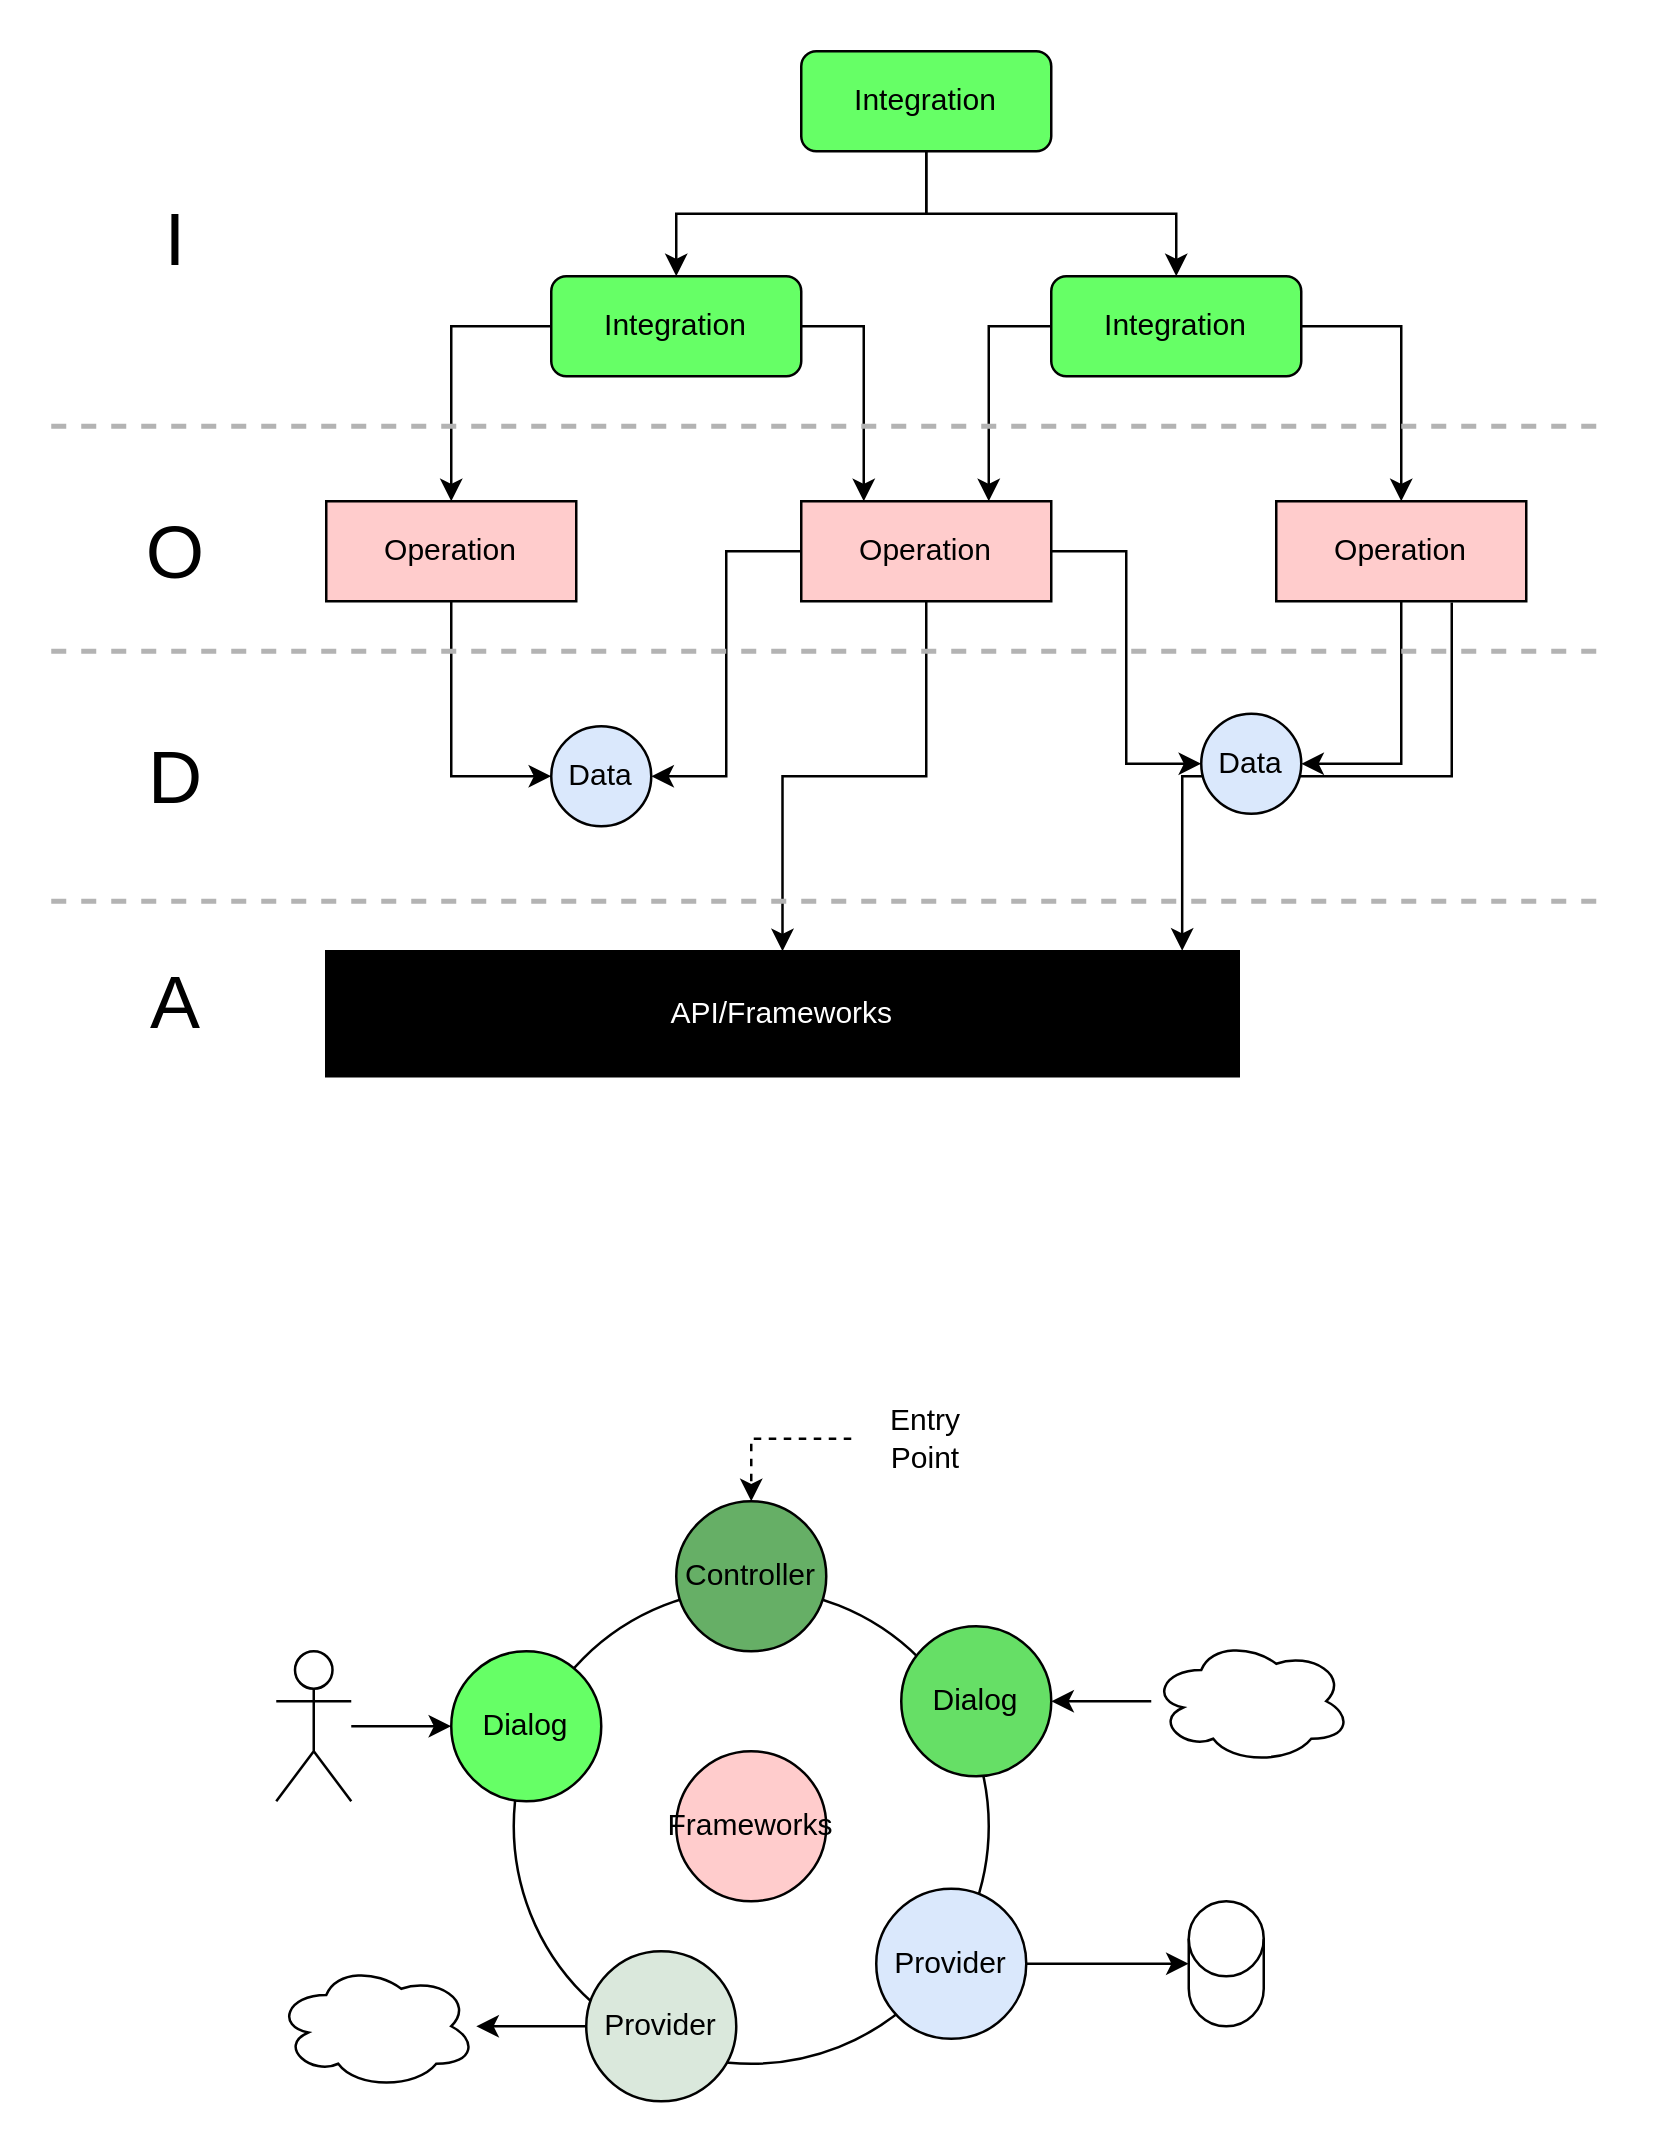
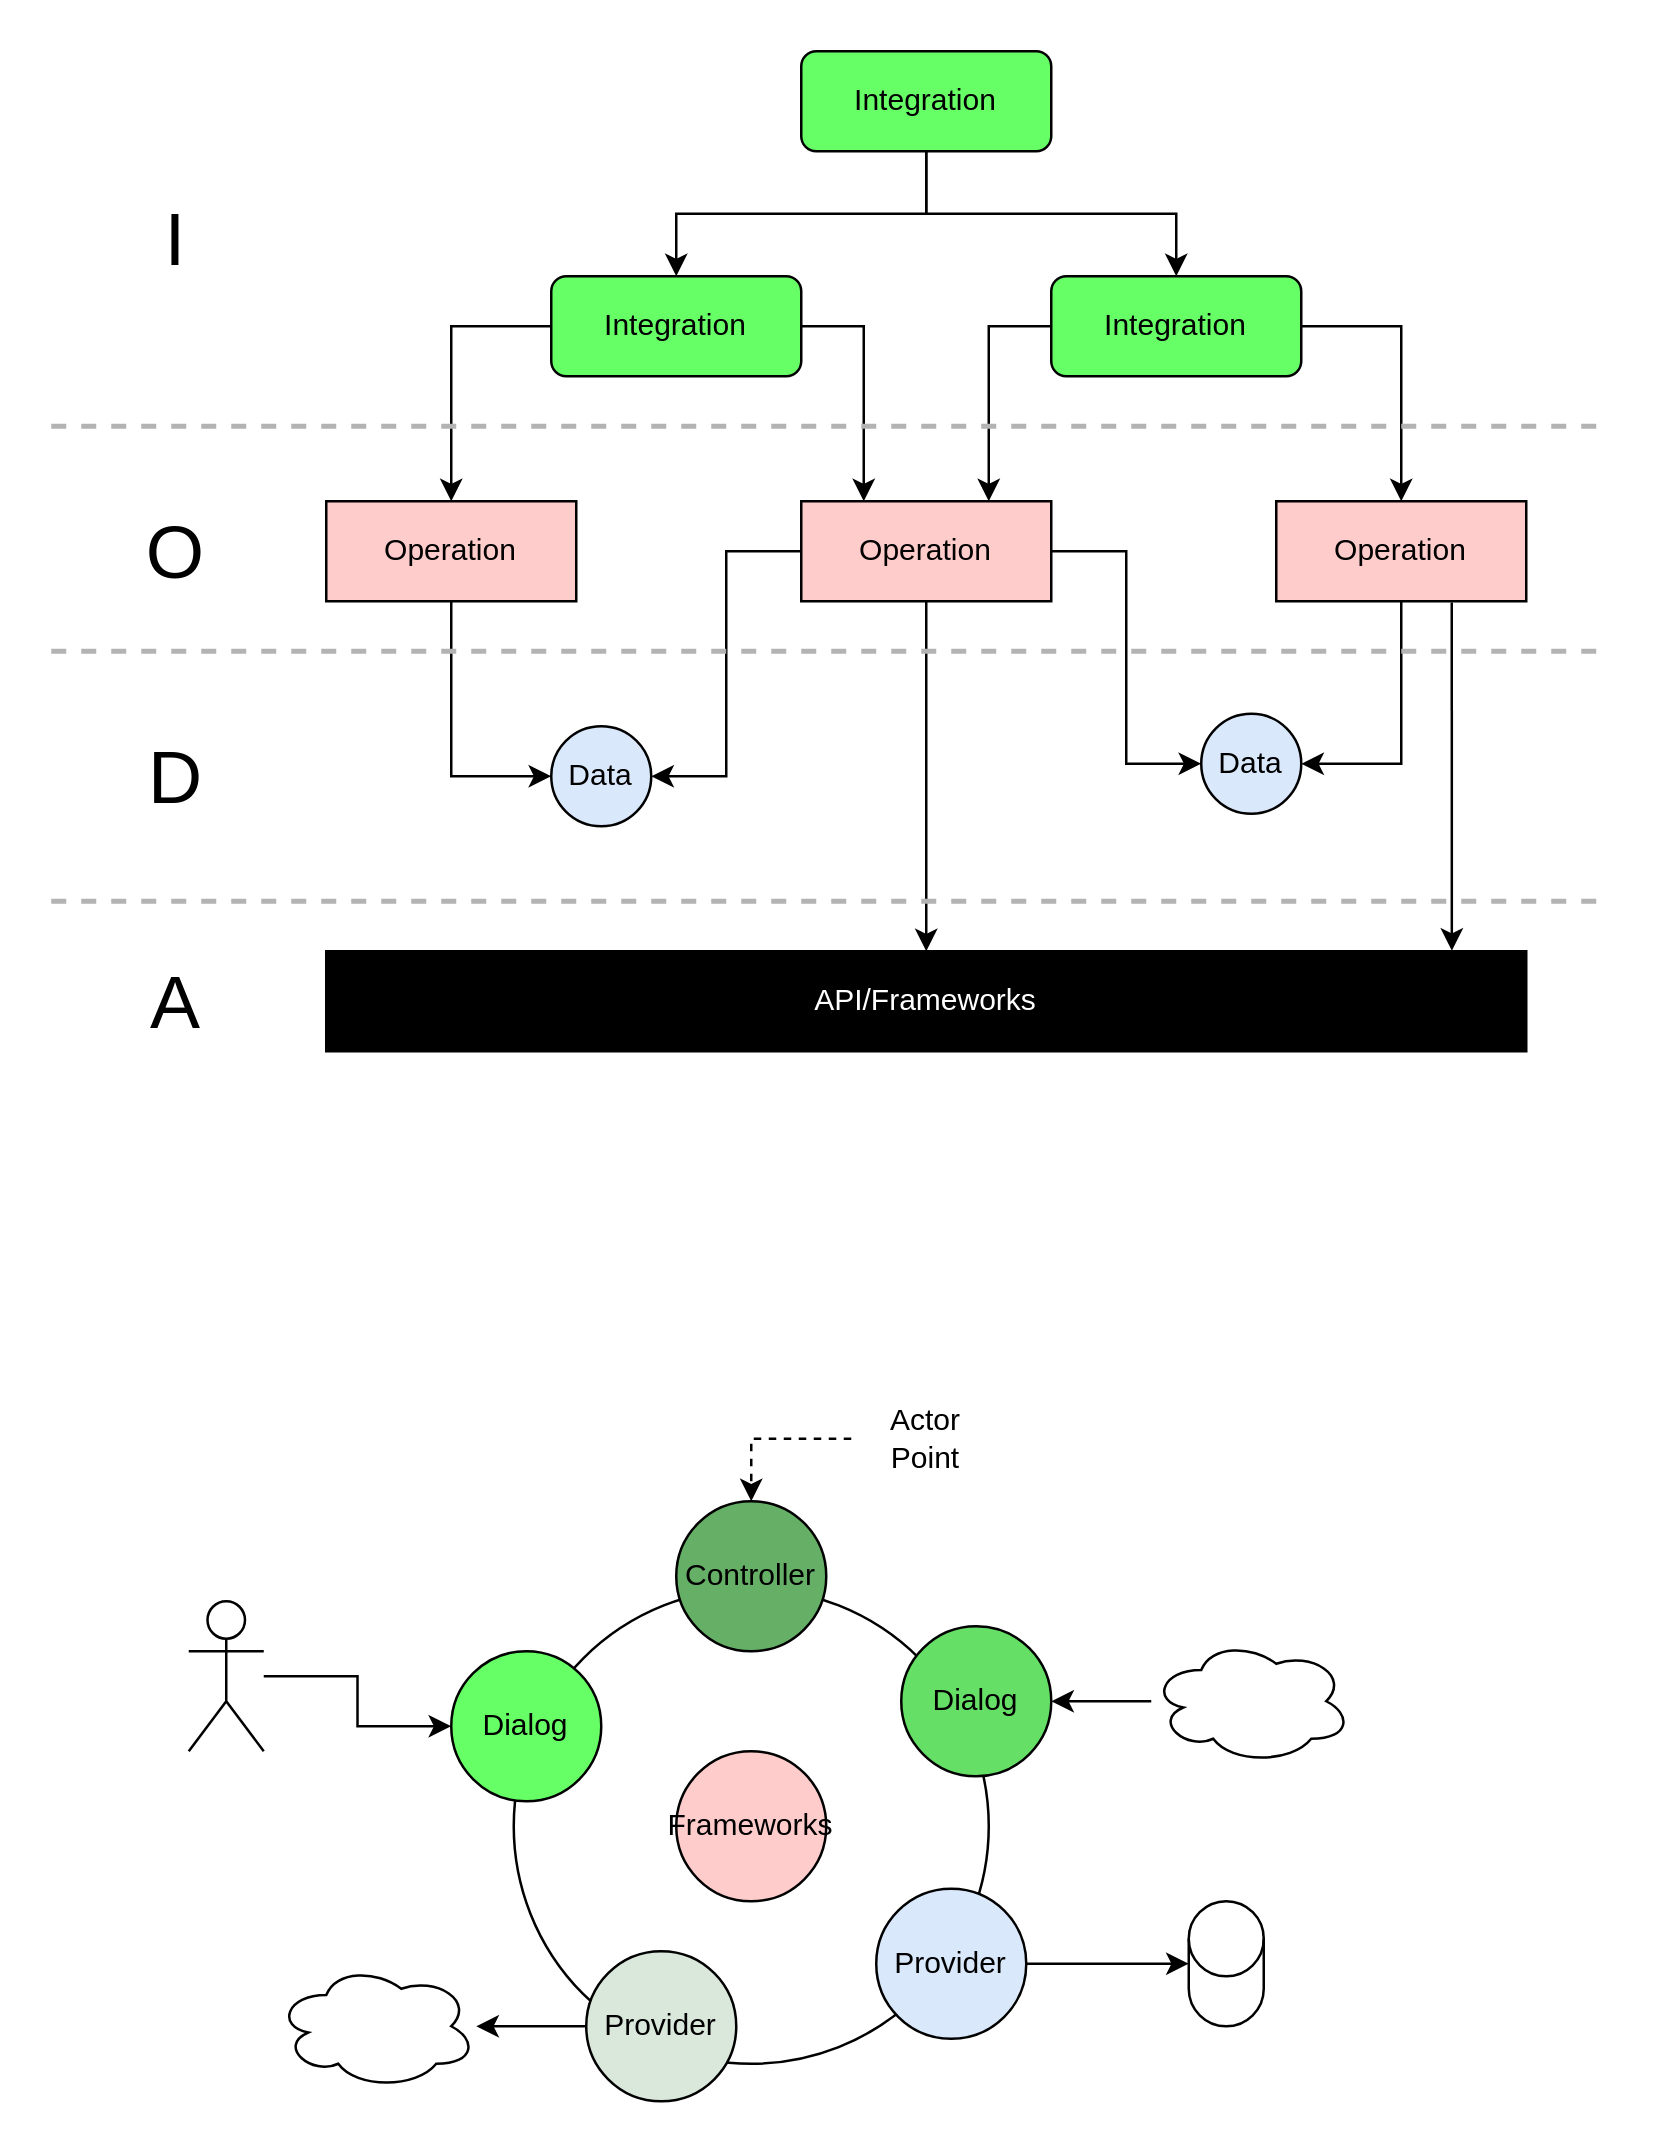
(783, 1014) -> (926, 1001)
(926, 1439) -> (926, 1439)
(314, 1726) -> (226, 1676)
